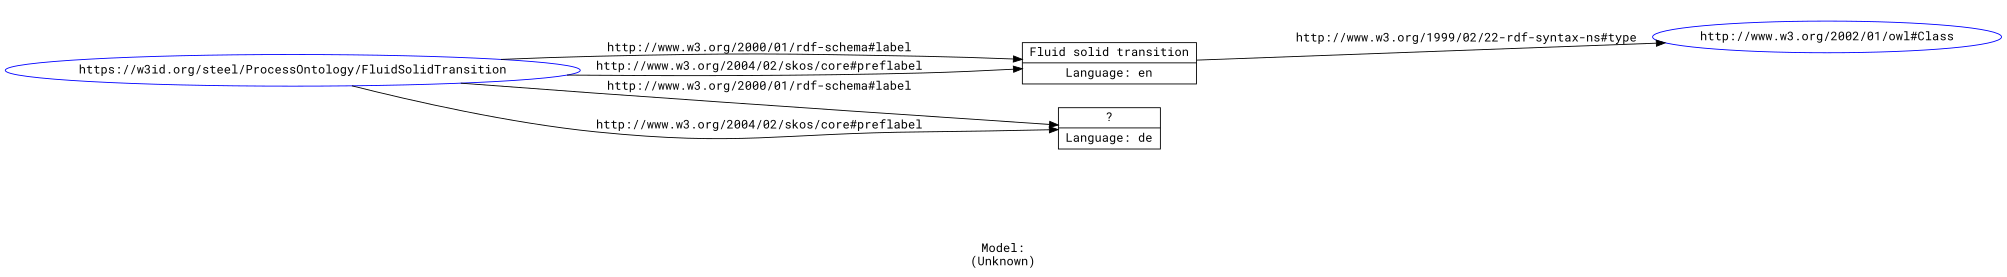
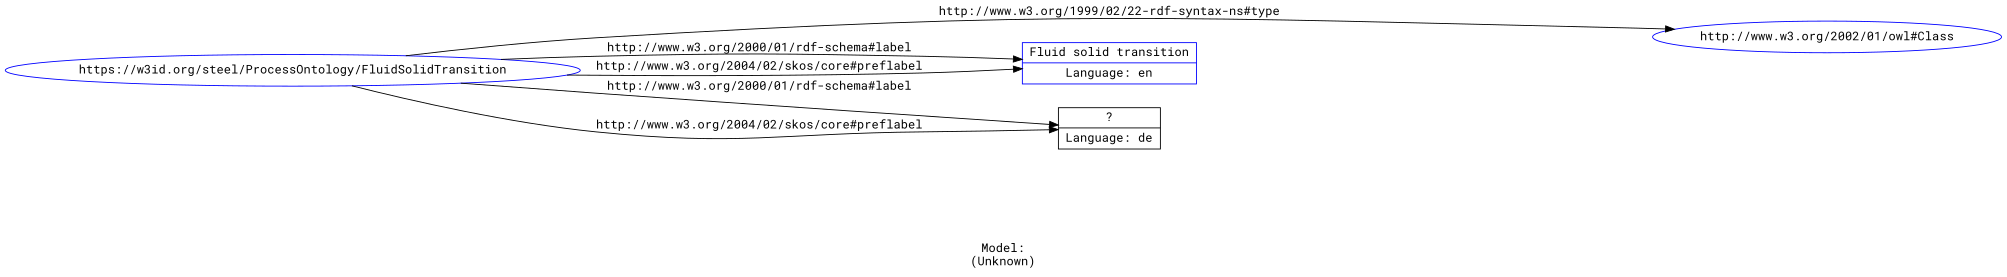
(1426, 52) -> (1035, 19)
(1109, 63) -> (1109, 63)
